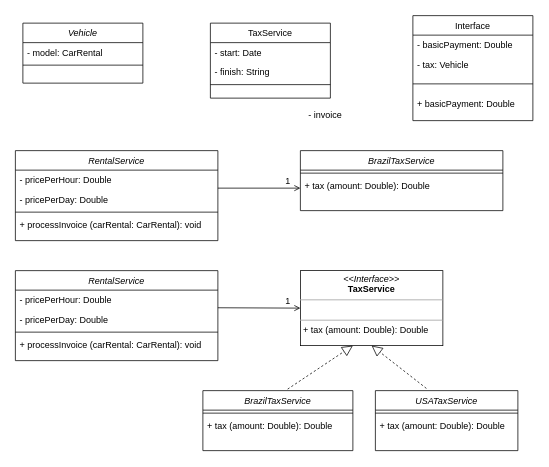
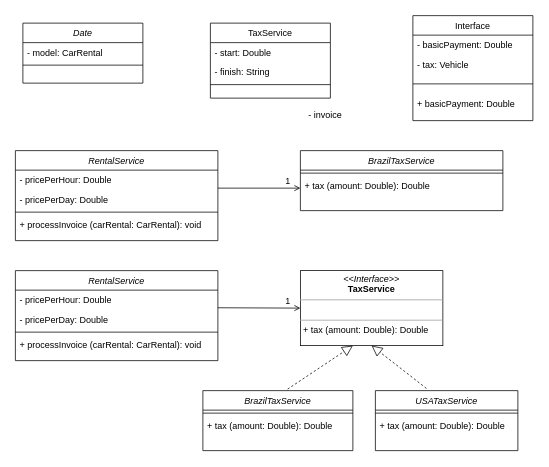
(83, 33) -> (83, 33)
(244, 53) -> (248, 53)
